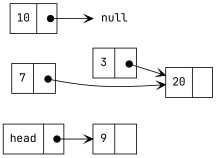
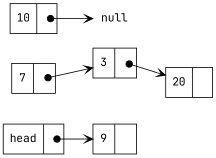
(104, 86) -> (68, 73)
